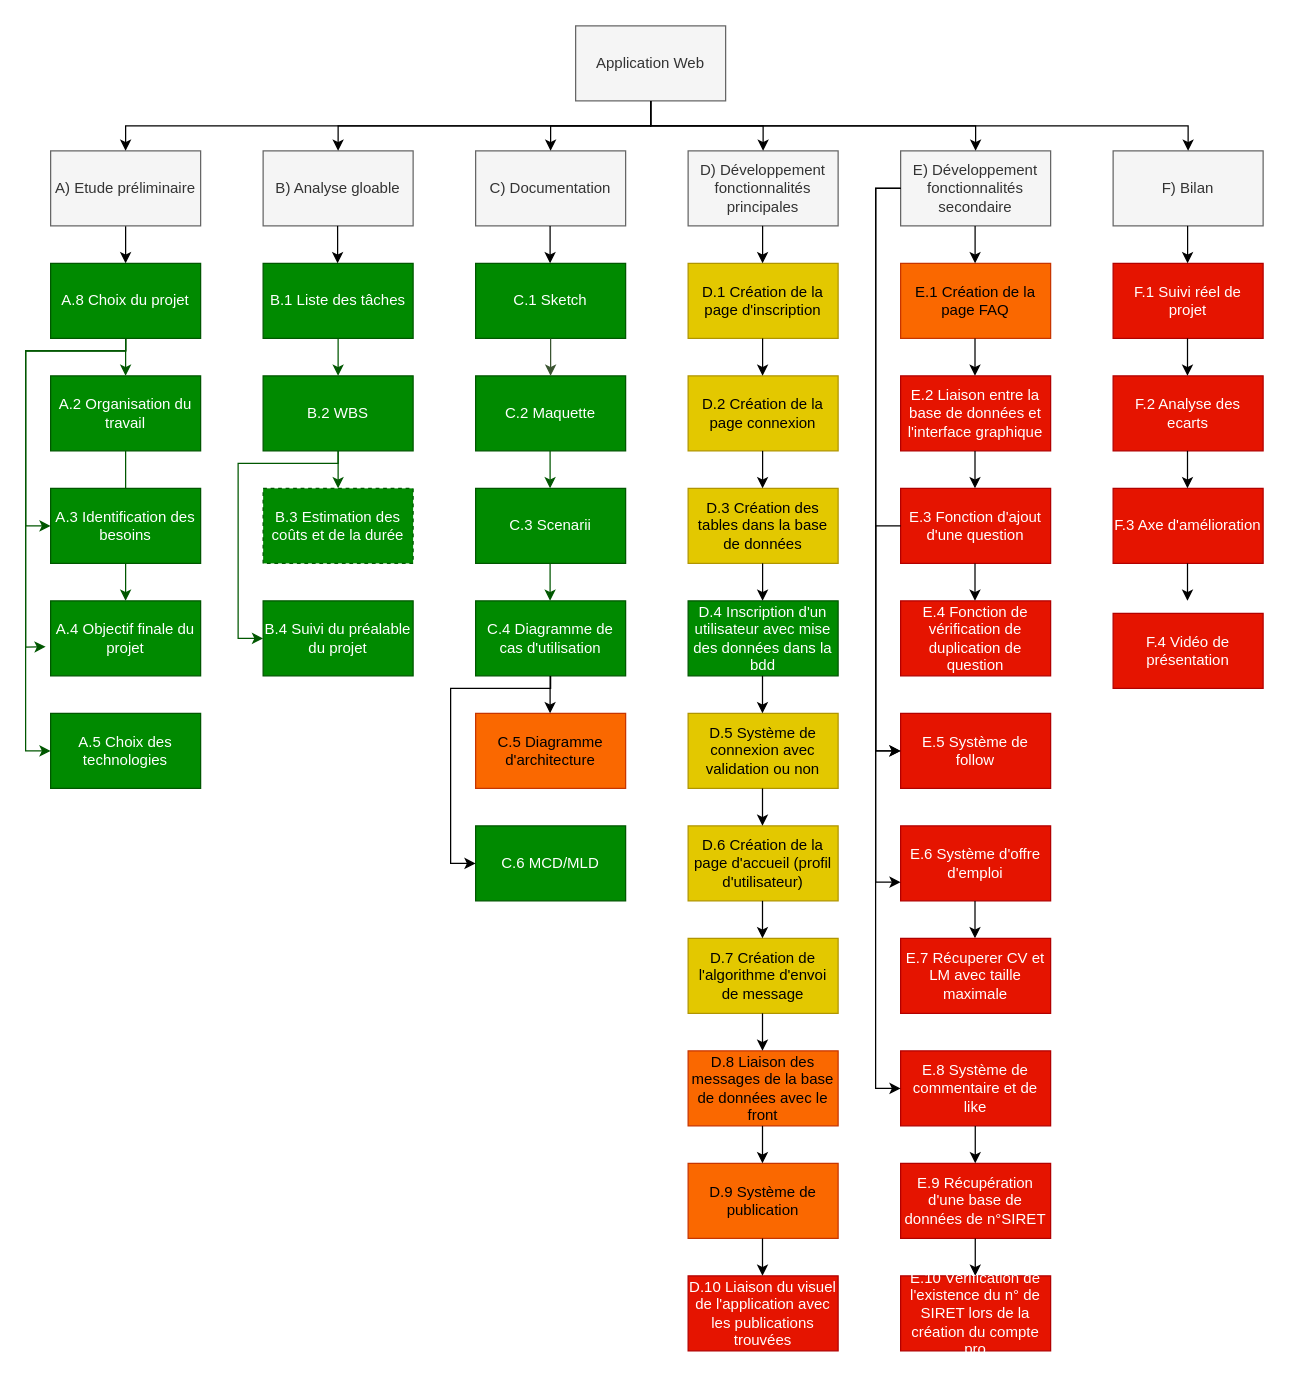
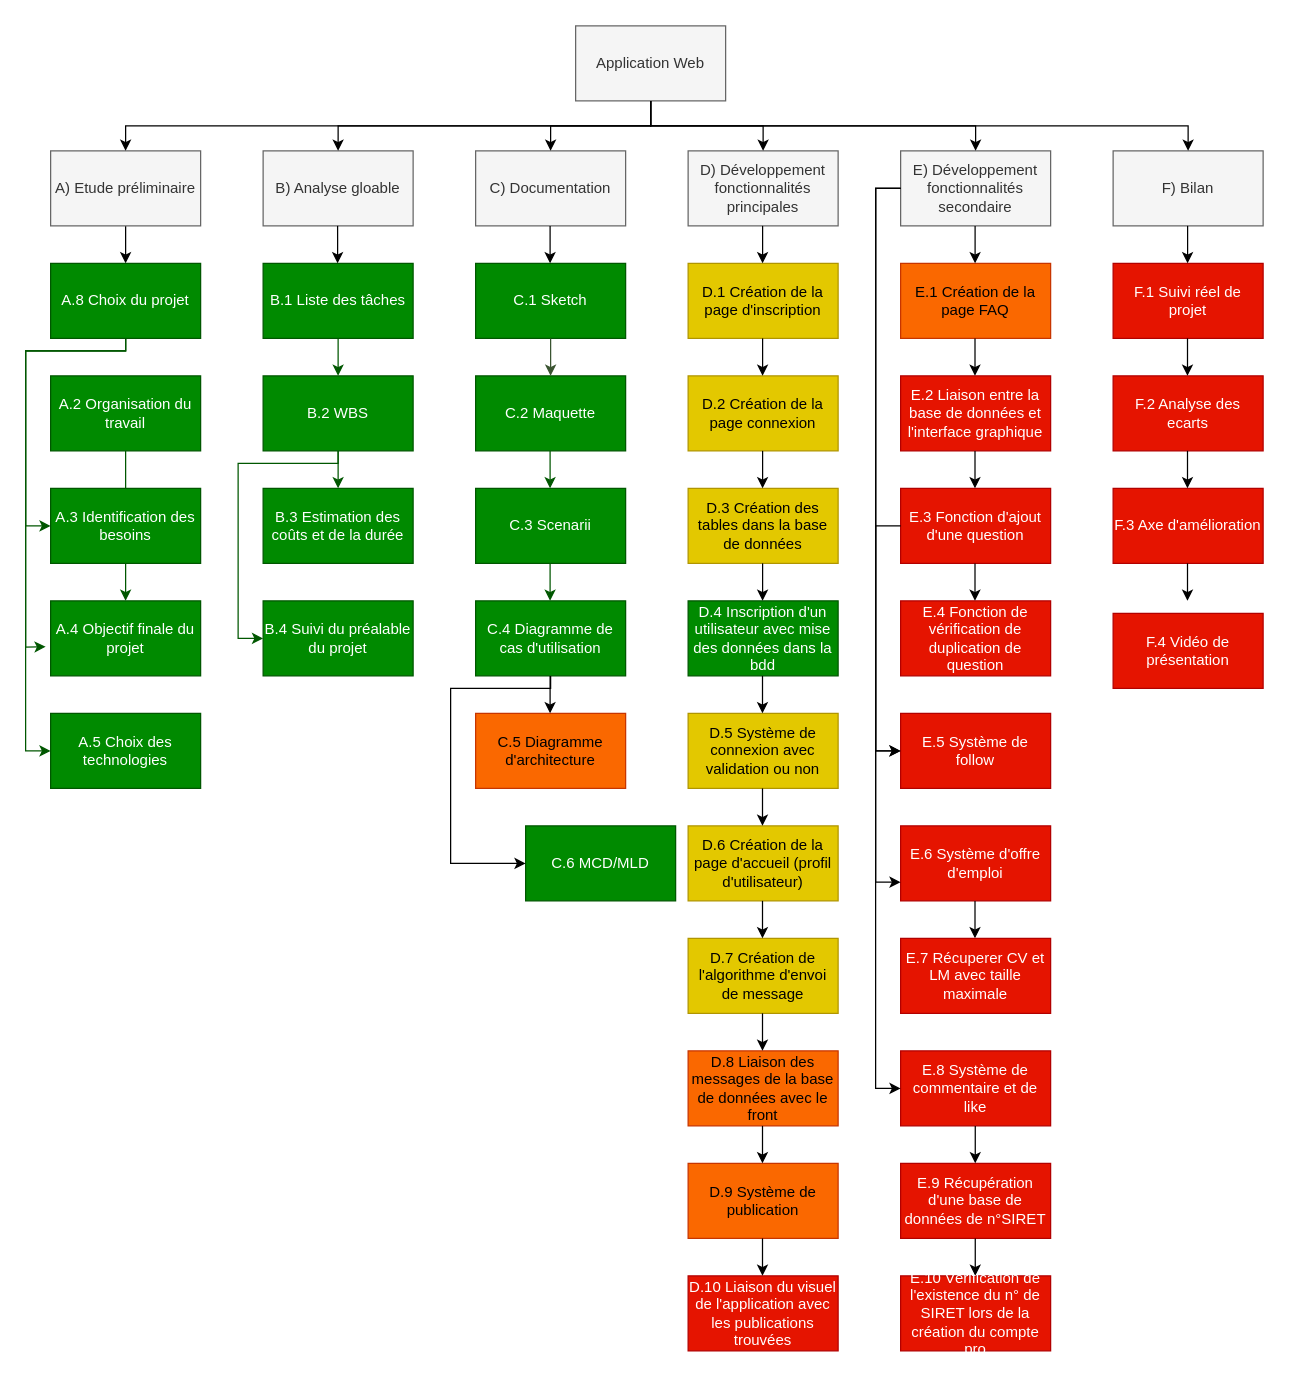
(126, 359) -> none
(338, 526) -> (338, 526)
(551, 863) -> (601, 863)
